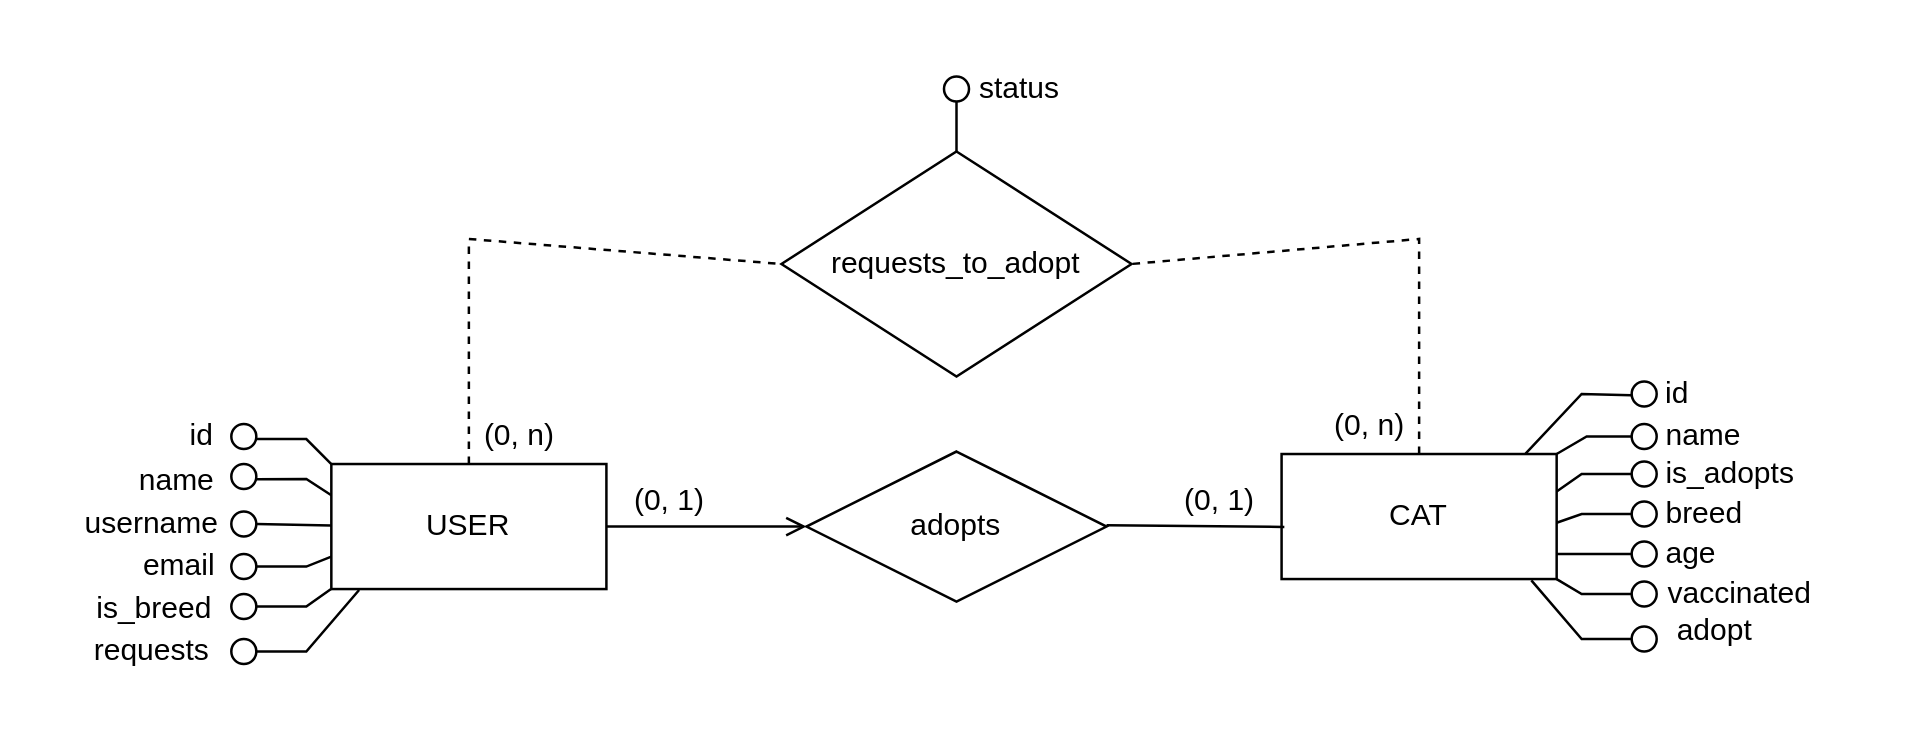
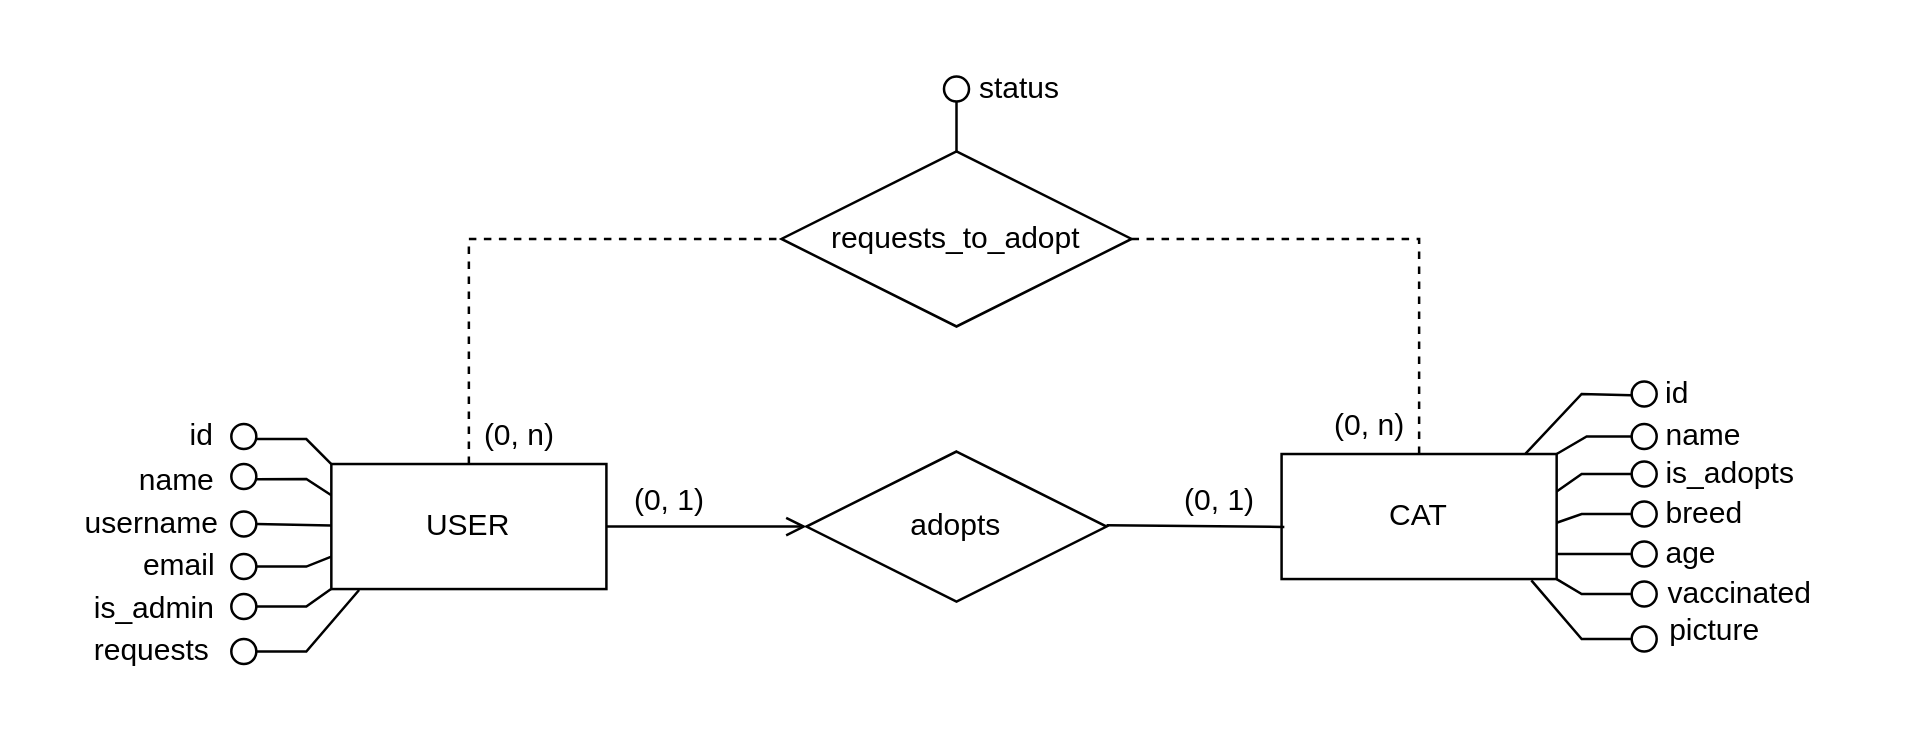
(956, 264) -> (956, 239)
(155, 609) -> (155, 609)
(1715, 631) -> (1715, 631)
